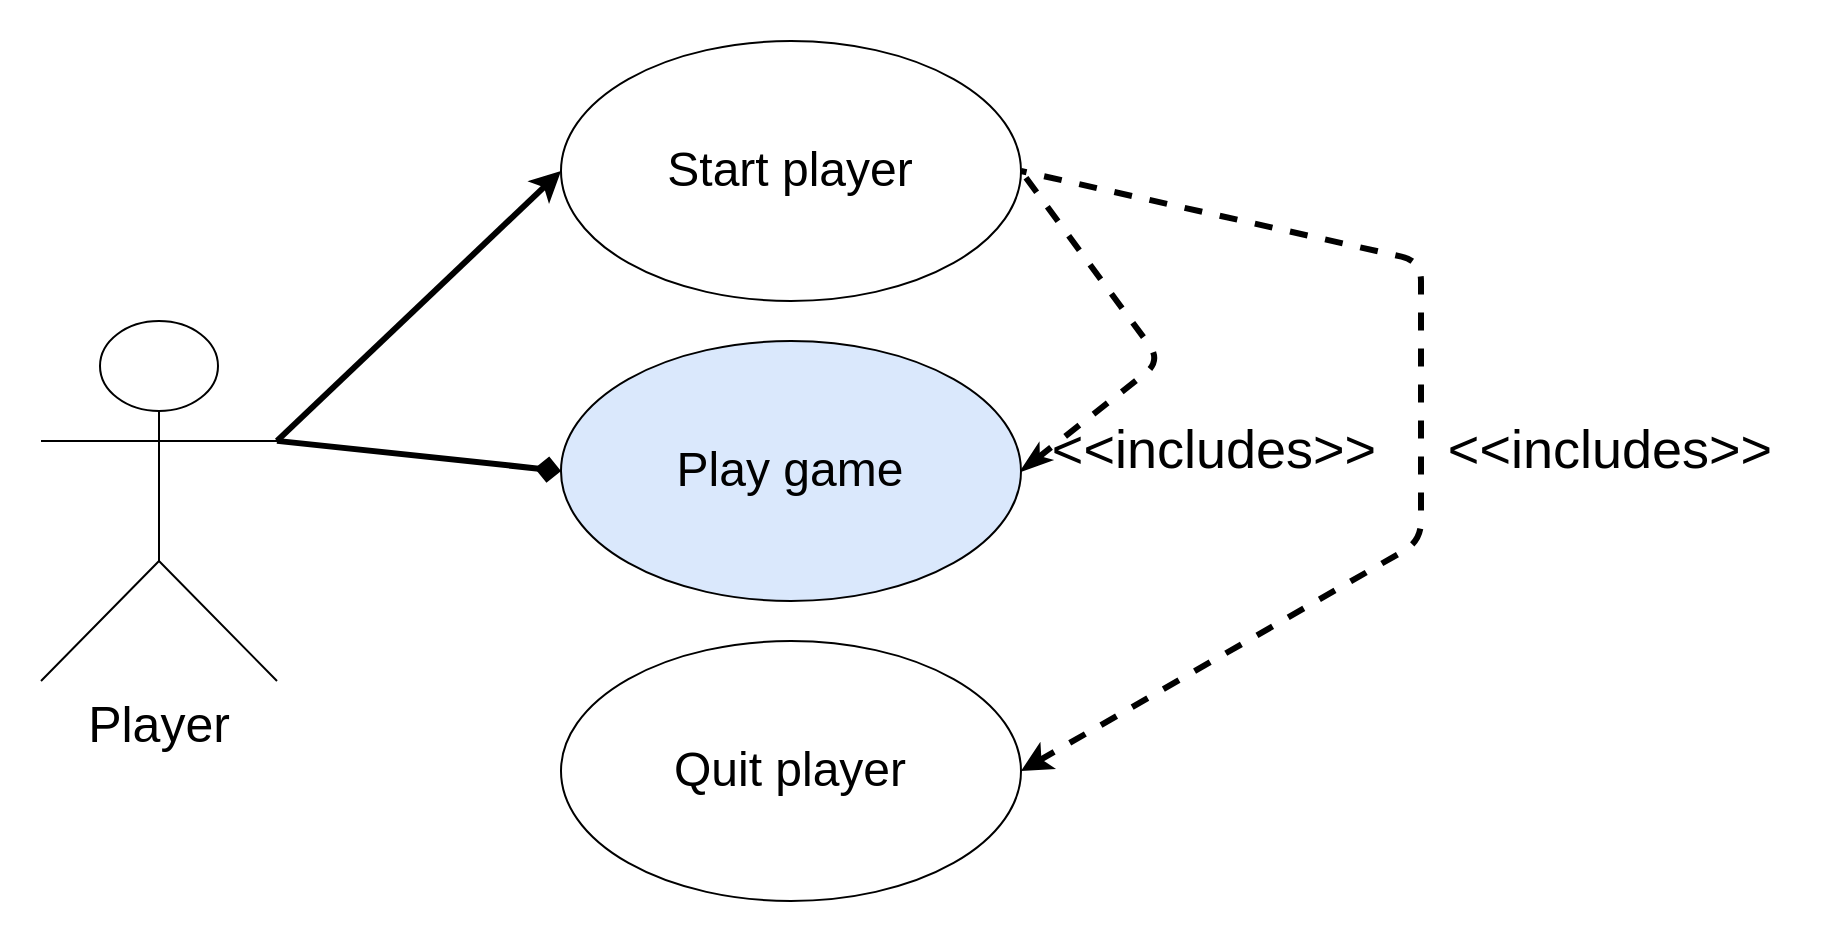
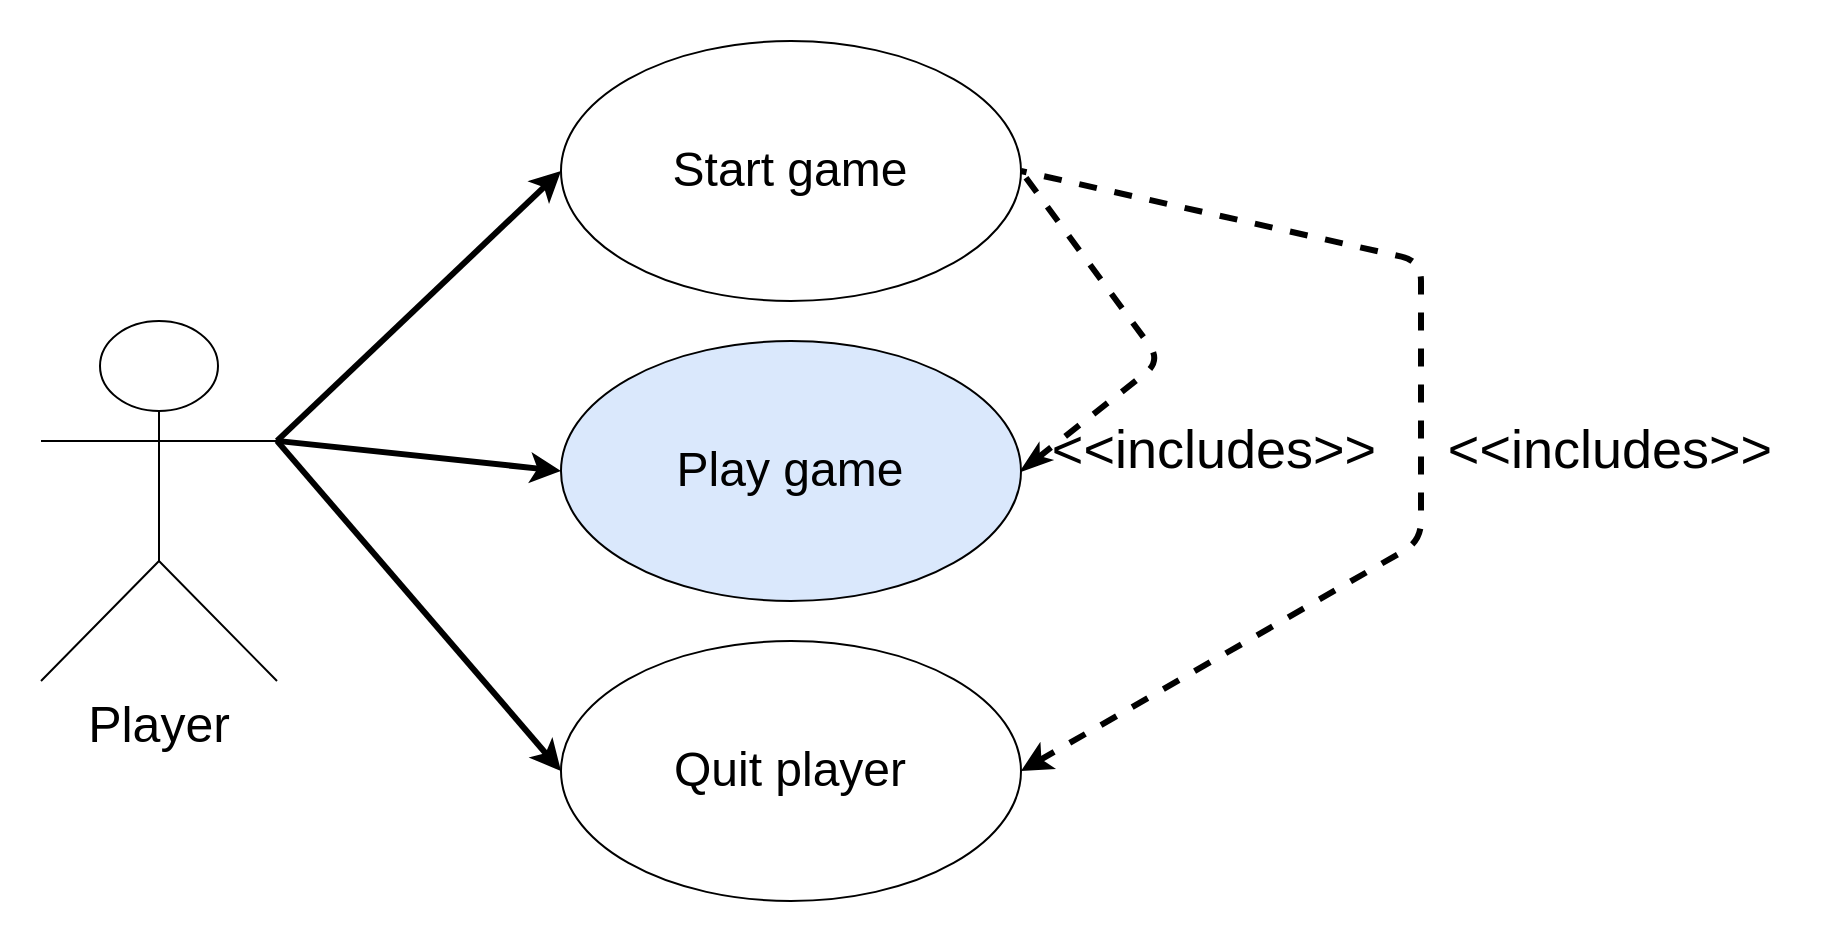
(791, 171) -> (791, 171)
(538, 469) -> (538, 469)
none -> (413, 599)
